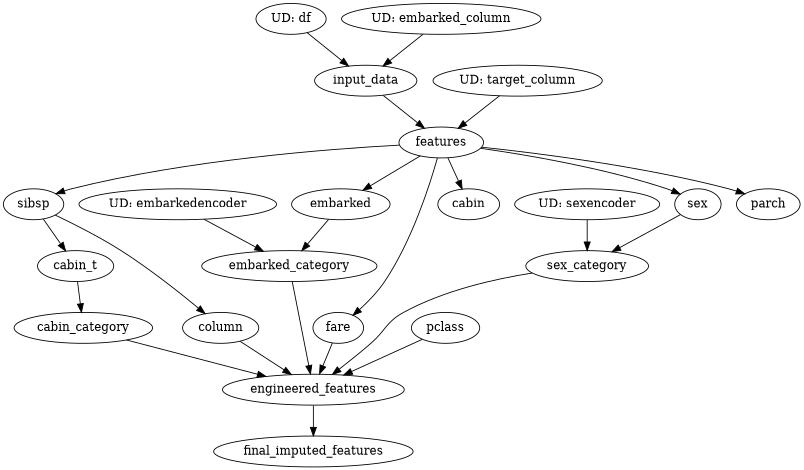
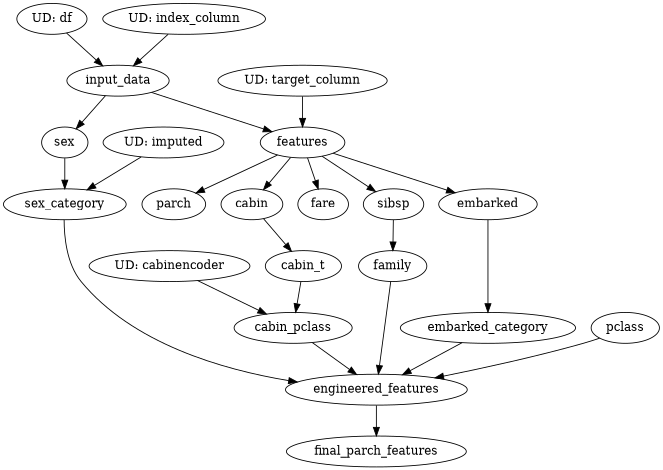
(441, 19) -> (184, 19)
(577, 165) -> (94, 109)
(178, 204) -> none
(587, 204) -> (164, 142)
(52, 231) -> (275, 232)
none -> (170, 266)
(83, 328) -> (293, 328)
(221, 328) -> (393, 266)
(328, 354) -> none
(313, 451) -> (376, 451)
